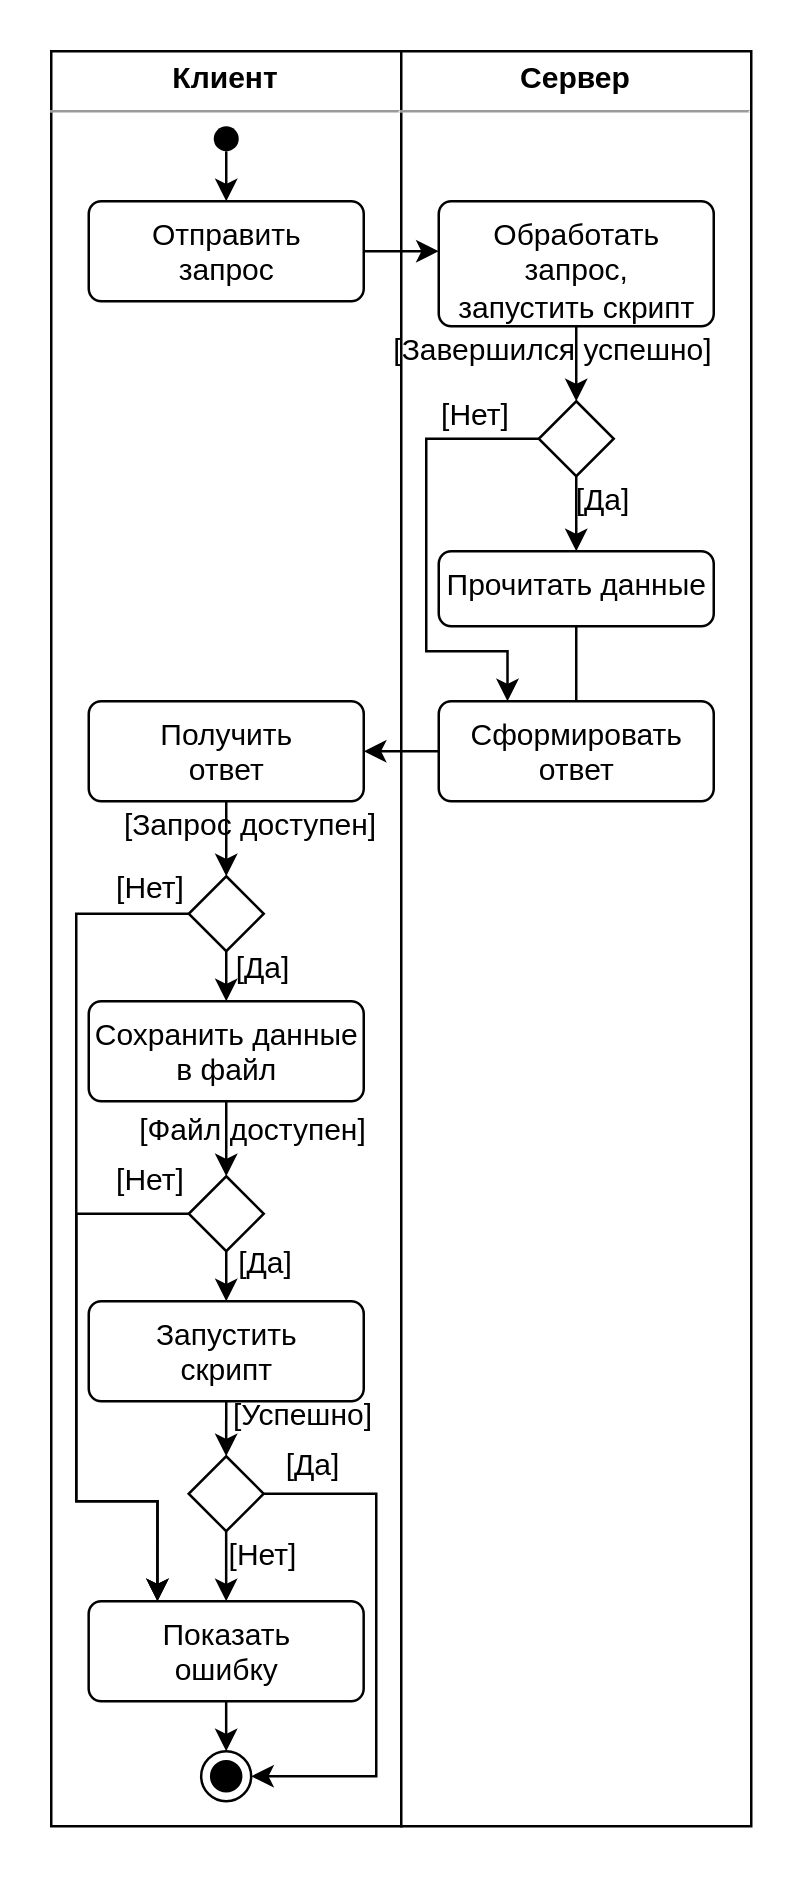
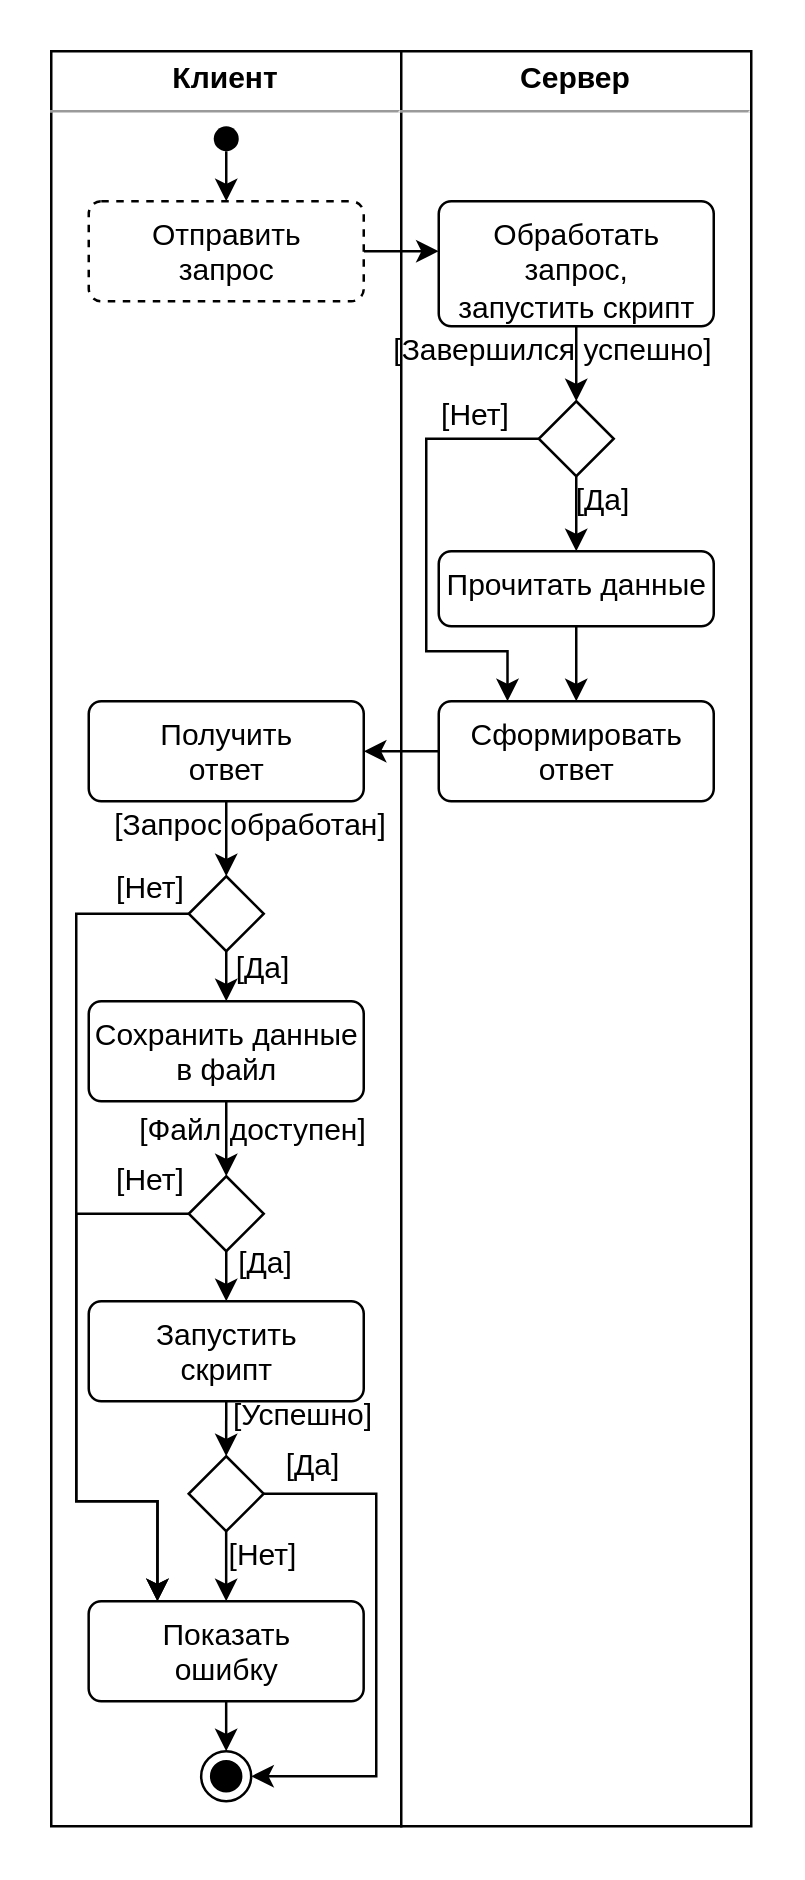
(226, 251) -> (226, 251)
(576, 690) -> (576, 683)
(251, 826) -> (251, 826)
